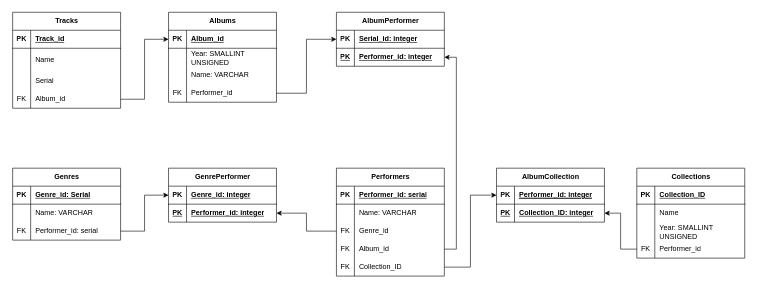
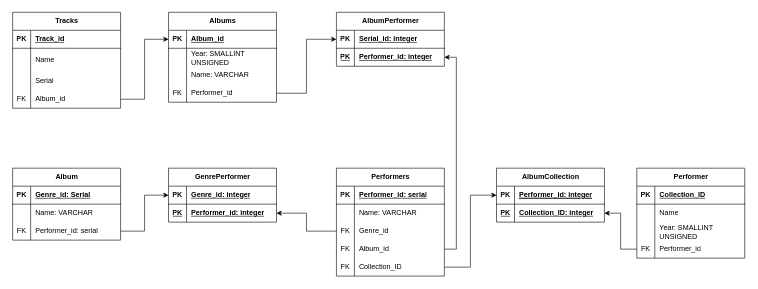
(67, 177) -> (67, 177)
(691, 177) -> (691, 177)
